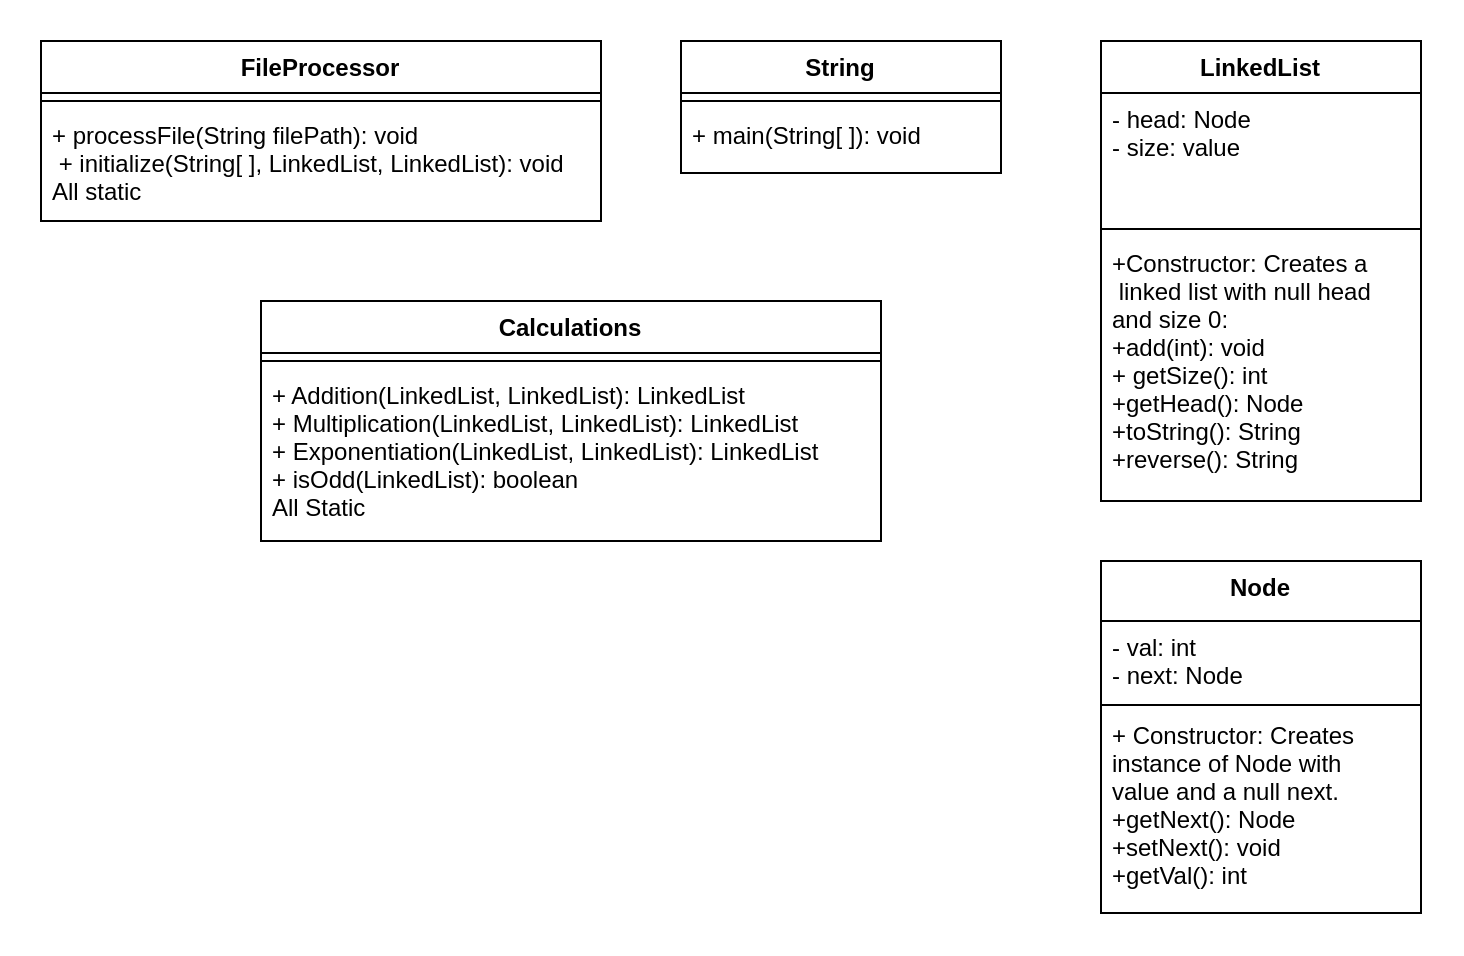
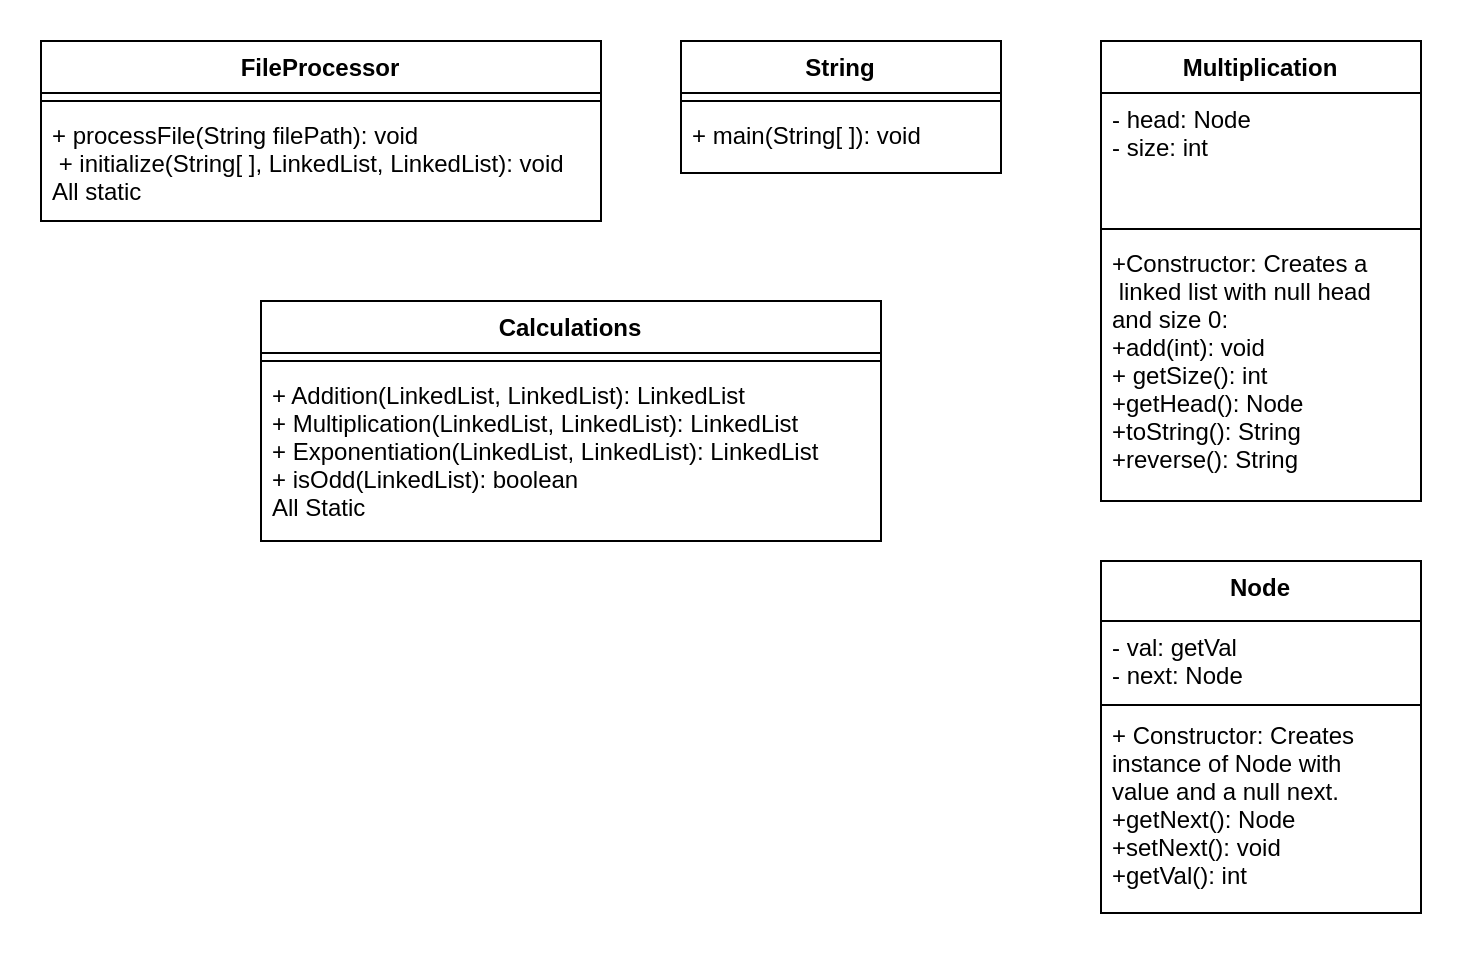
(1260, 68) -> (1260, 68)
(1183, 120) -> (1183, 120)
(1164, 648) -> (1184, 648)
